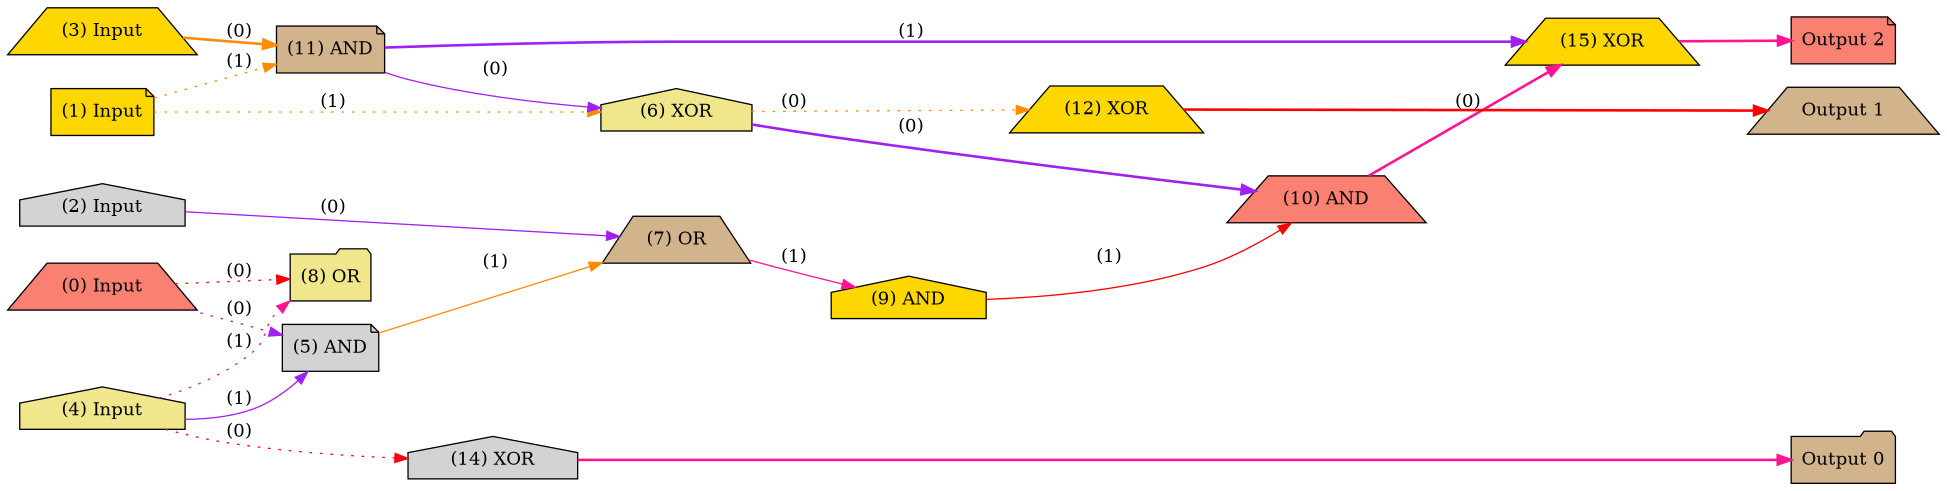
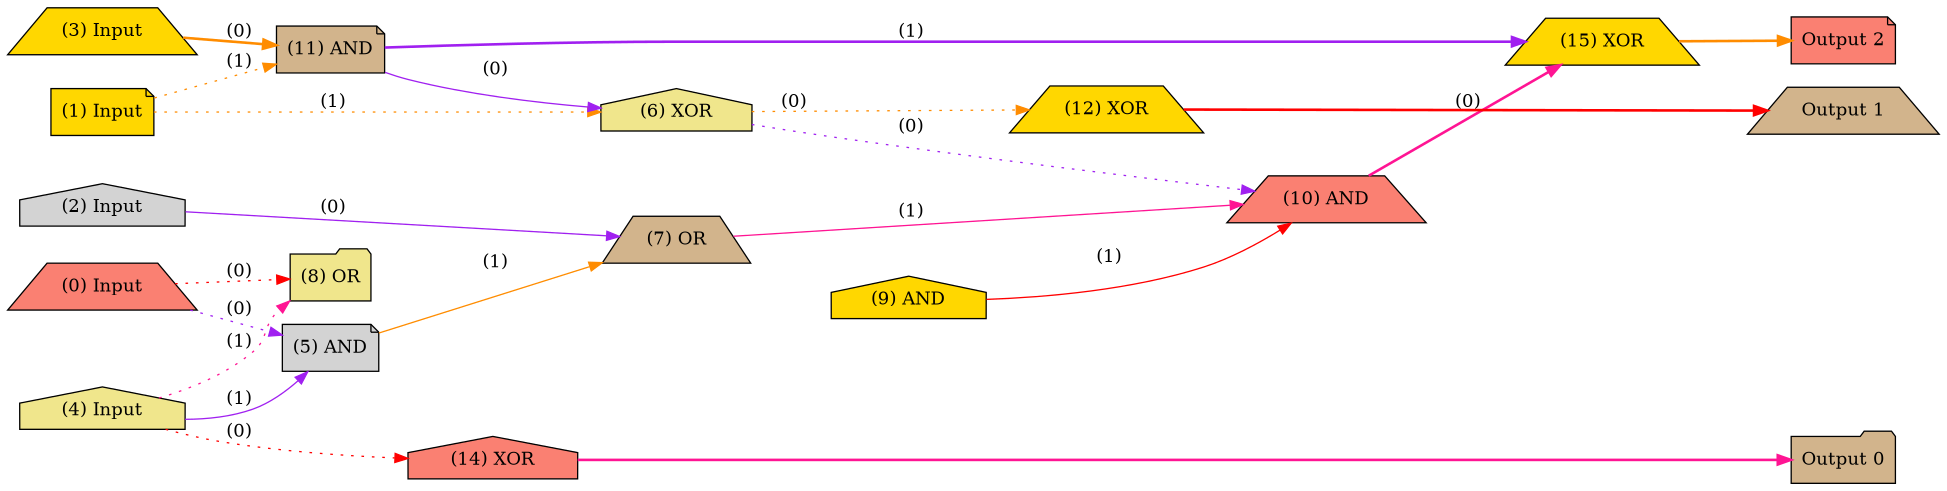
(1729, 41) -> (1729, 41)
(996, 159) -> (996, 159)
(795, 272) -> (982, 221)
(493, 460) -> (493, 460)
